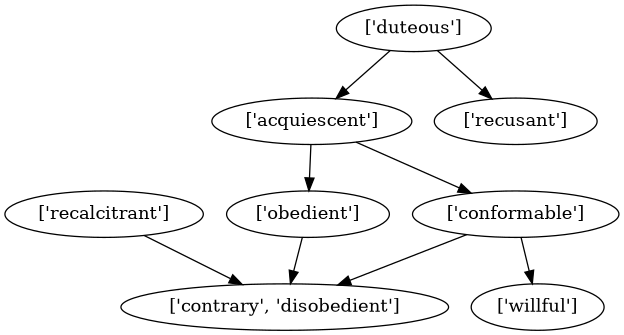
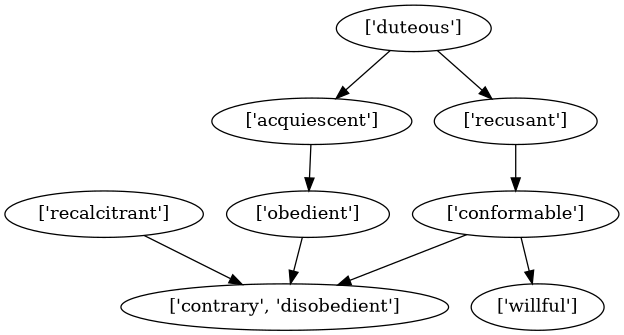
(408, 165) -> (516, 161)
